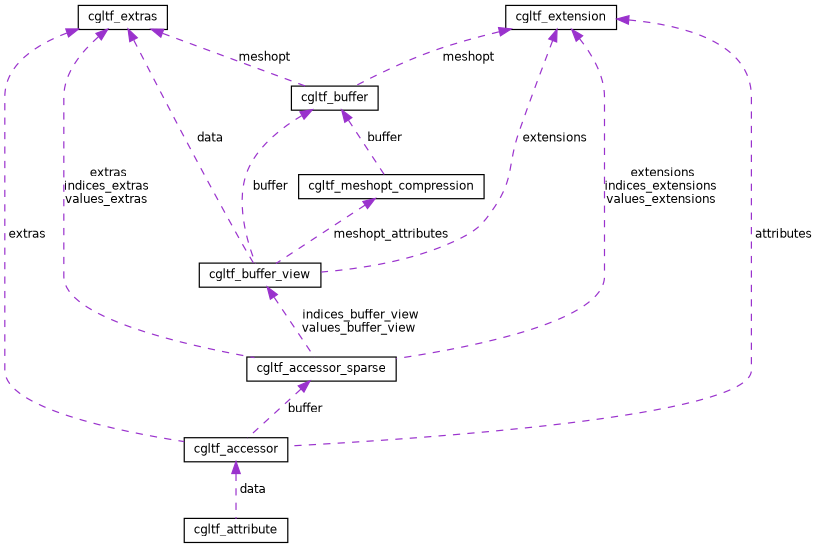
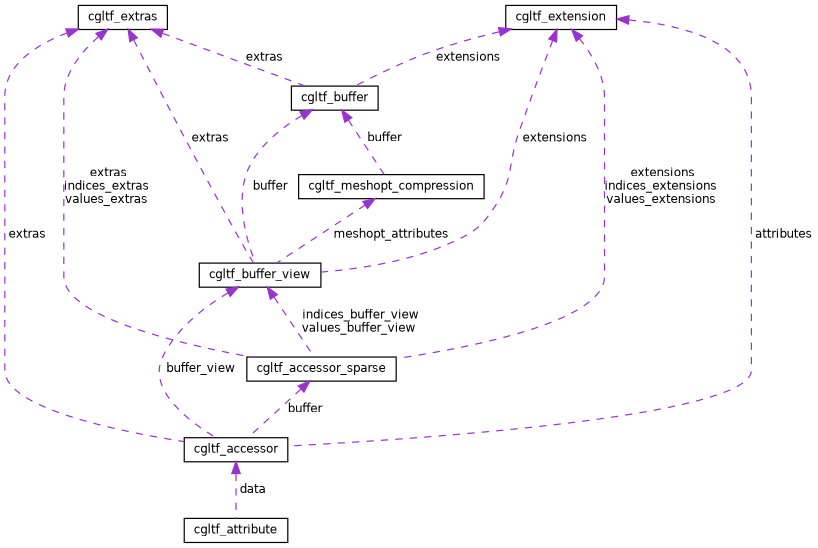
(263, 58) -> (263, 58)
(467, 58) -> (467, 58)
(208, 138) -> (208, 138)
none -> (161, 364)
